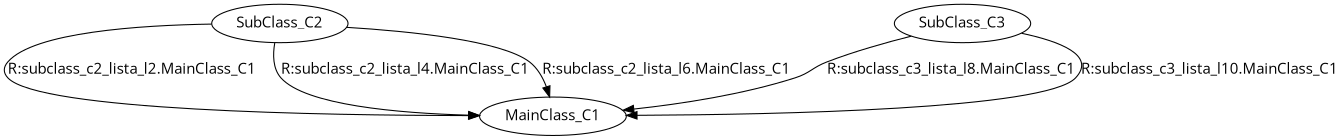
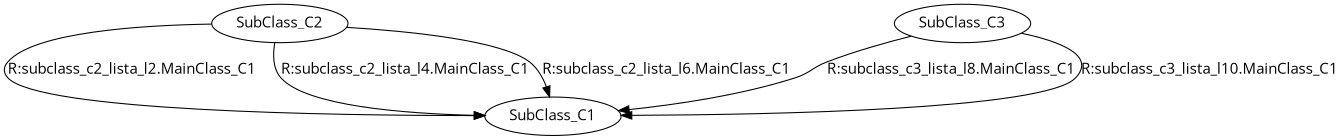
(553, 116) -> (553, 116)
